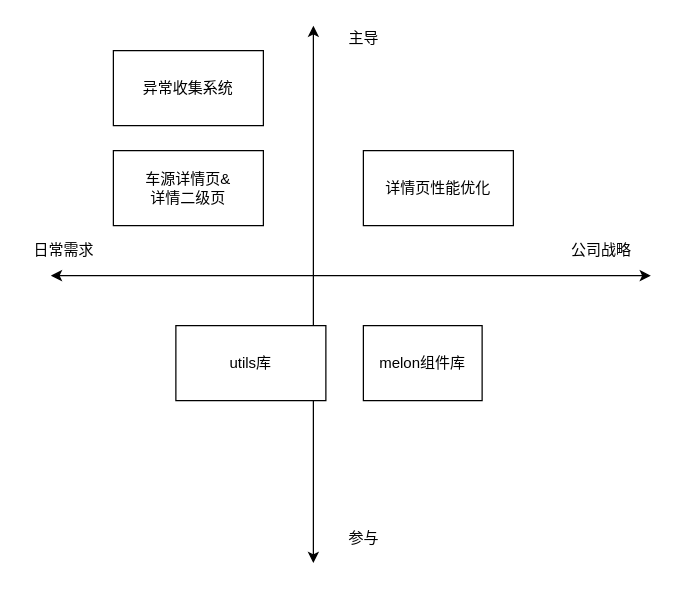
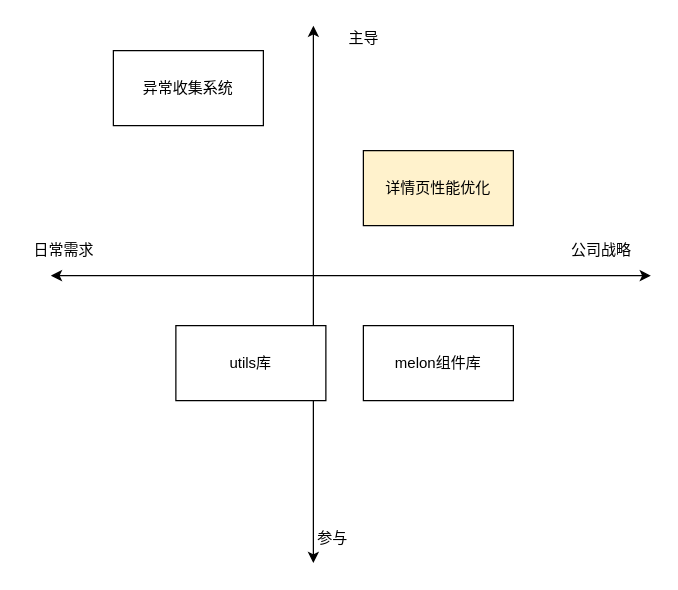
(188, 188) -> none
(438, 188) -> (438, 188)
(423, 363) -> (438, 363)
(363, 538) -> (332, 538)
